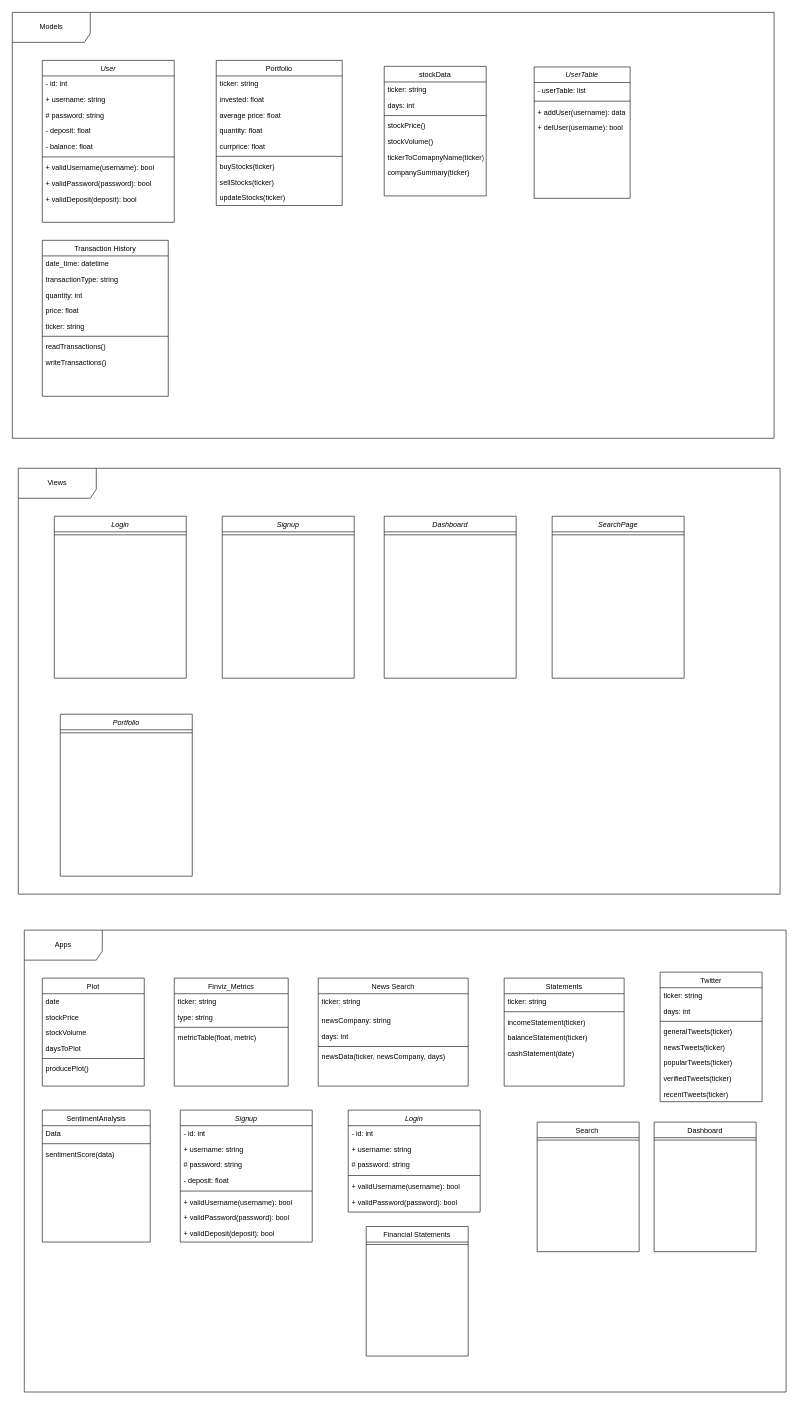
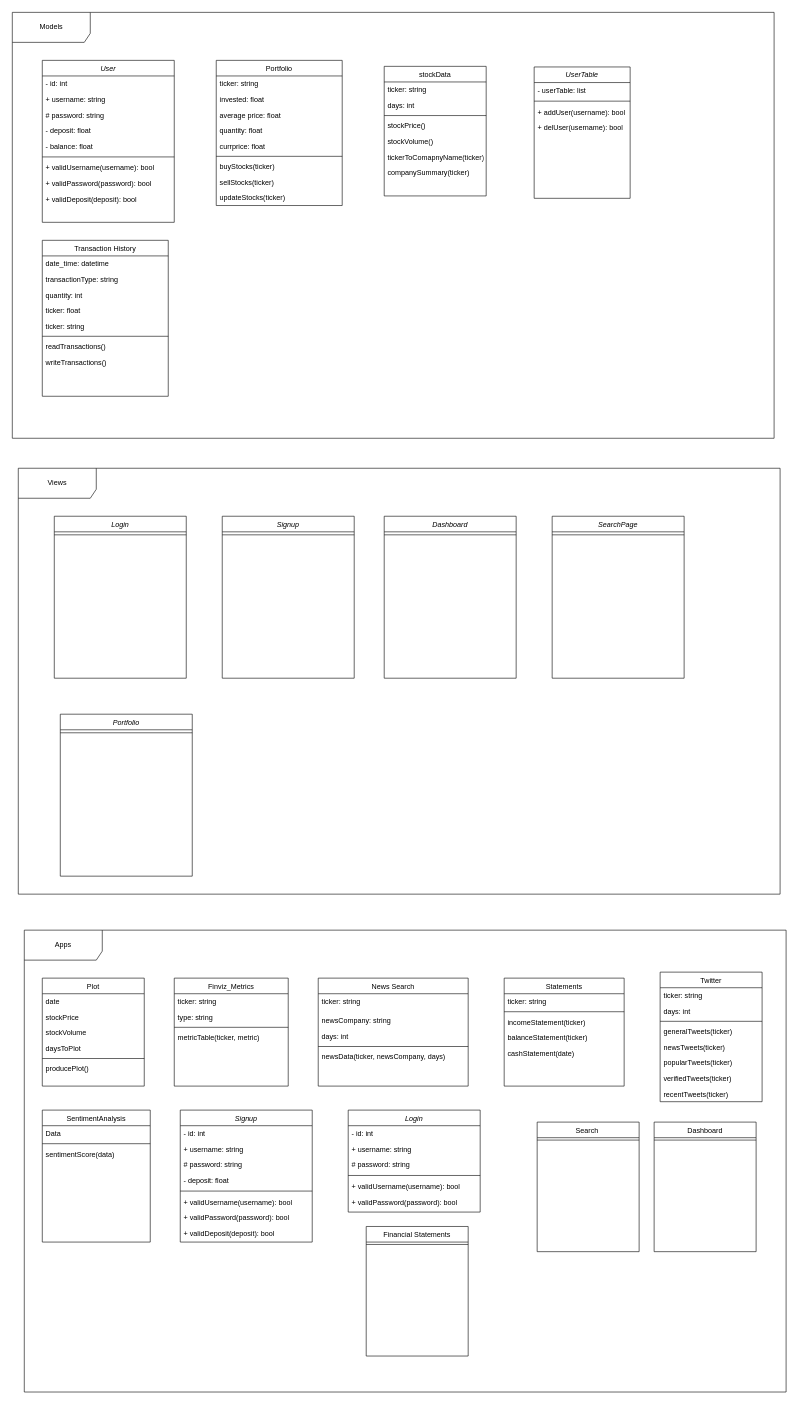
(585, 112) -> (584, 112)
(66, 311) -> (68, 311)
(224, 1038) -> (226, 1038)
